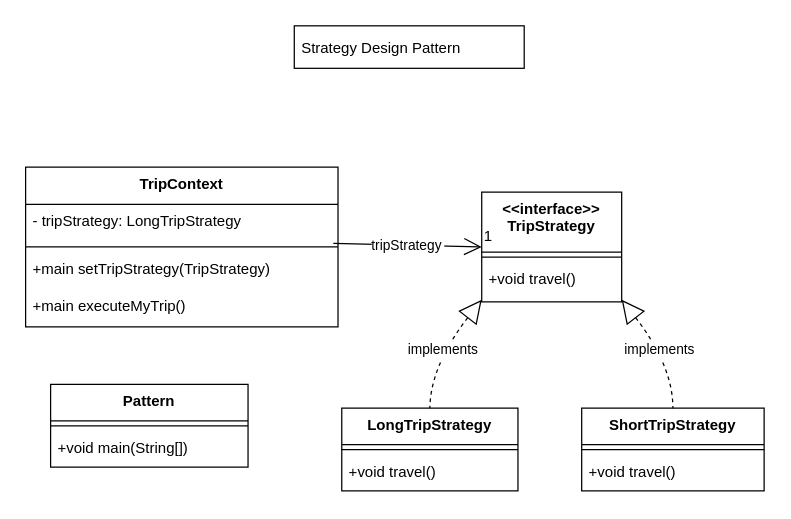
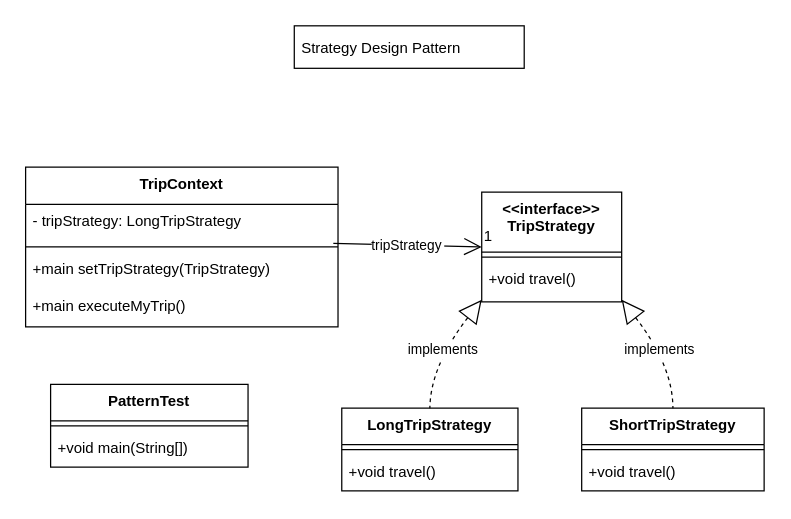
(149, 401) -> (149, 401)
